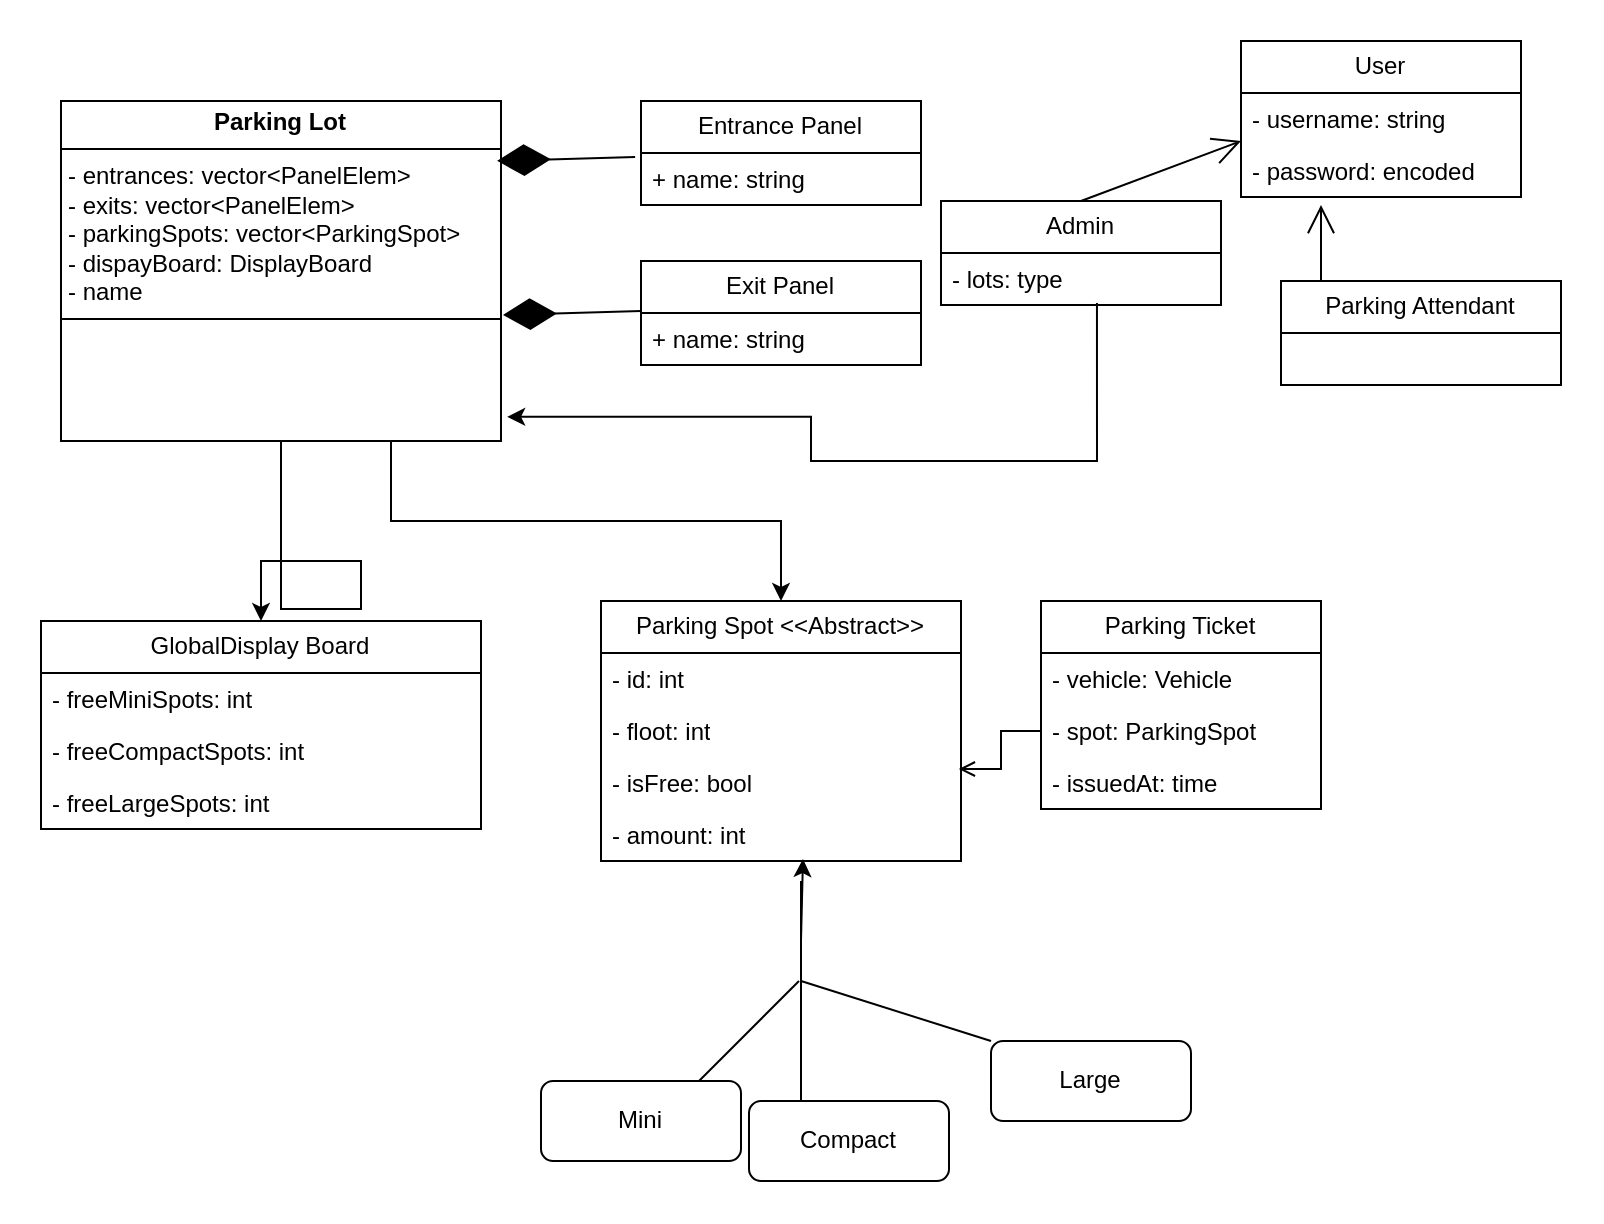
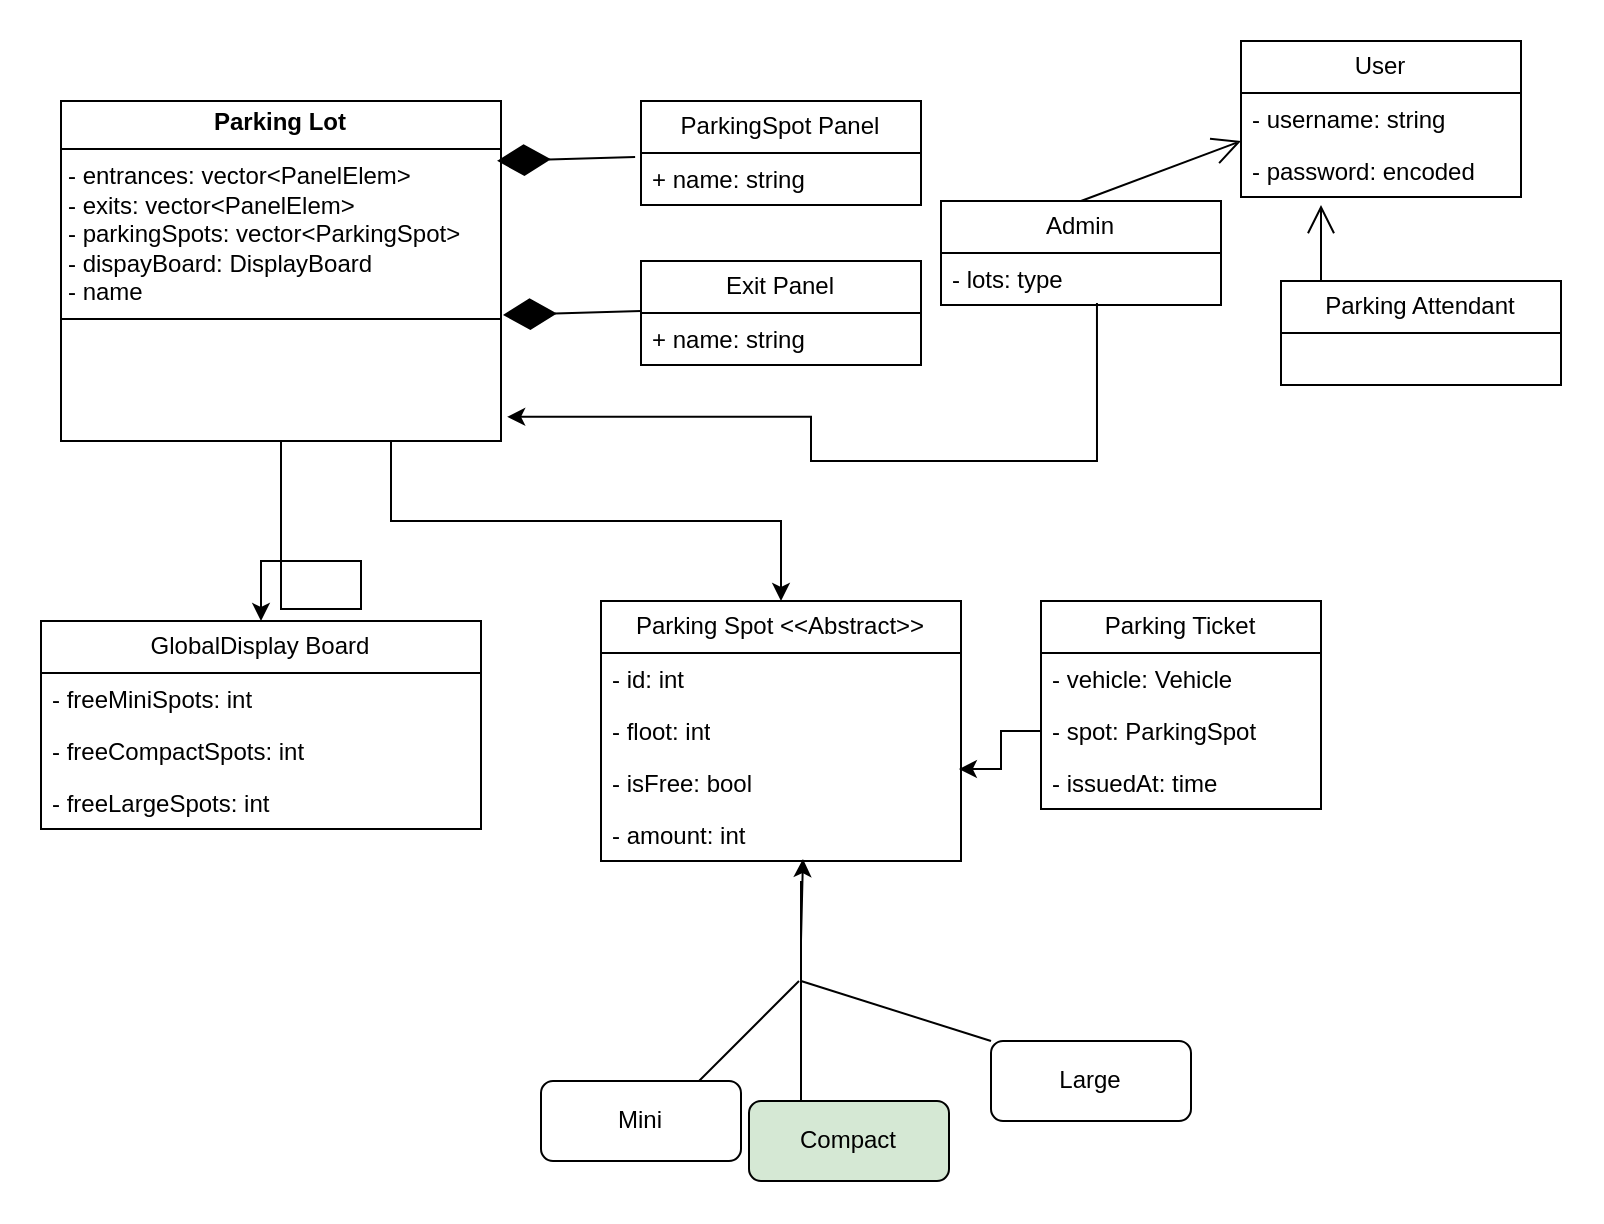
(781, 127) -> (781, 127)
(969, 769) -> (974, 769)
(849, 1141) -> (849, 1141)
